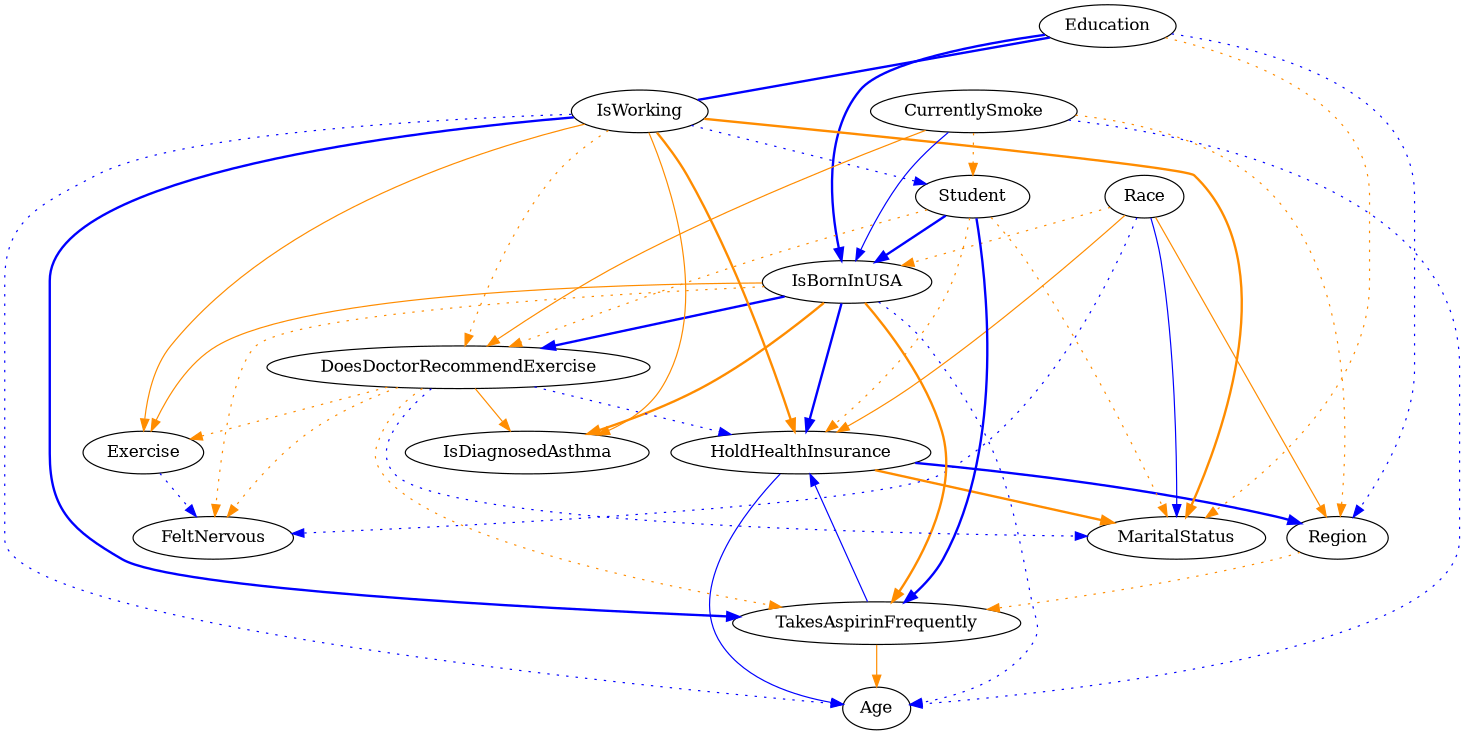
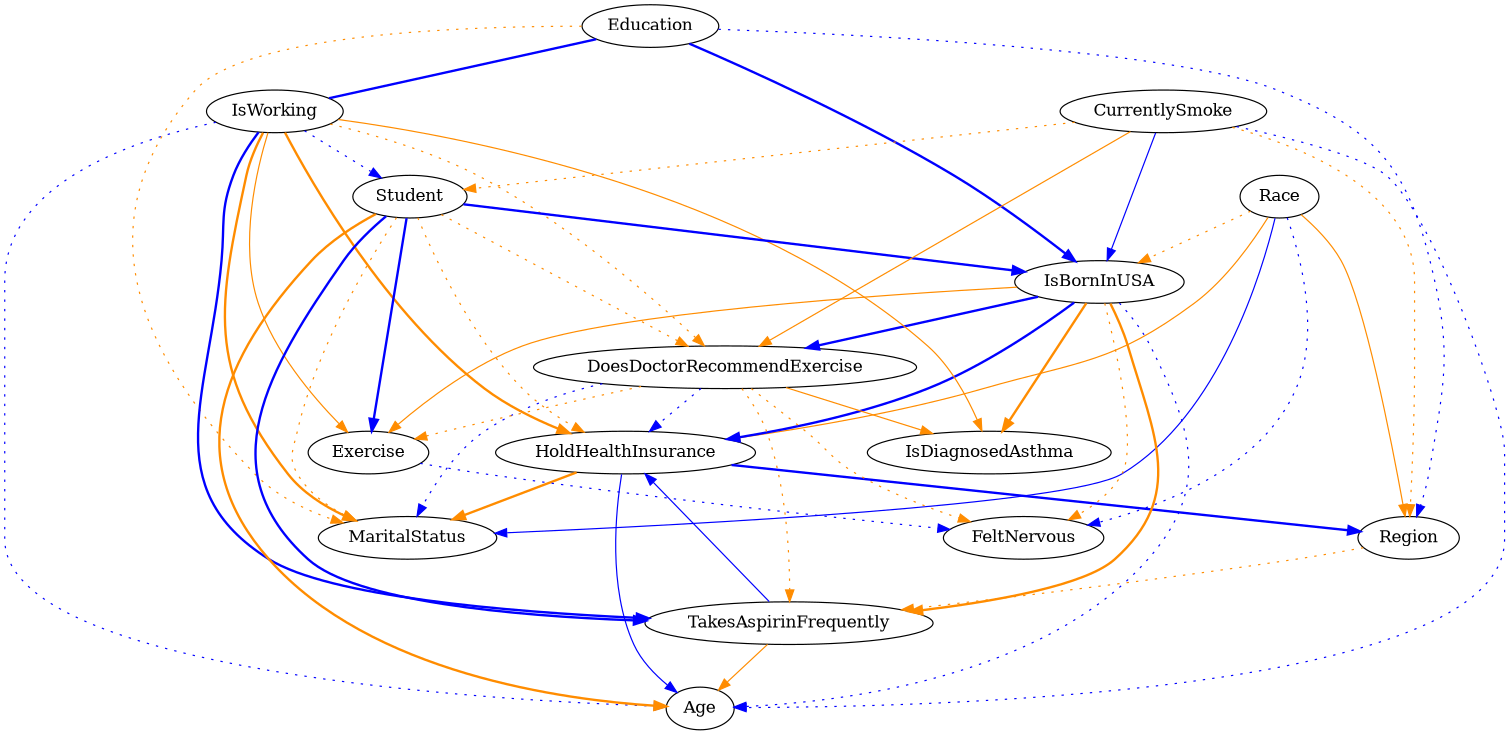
none -> (390, 319)
none -> (245, 527)
